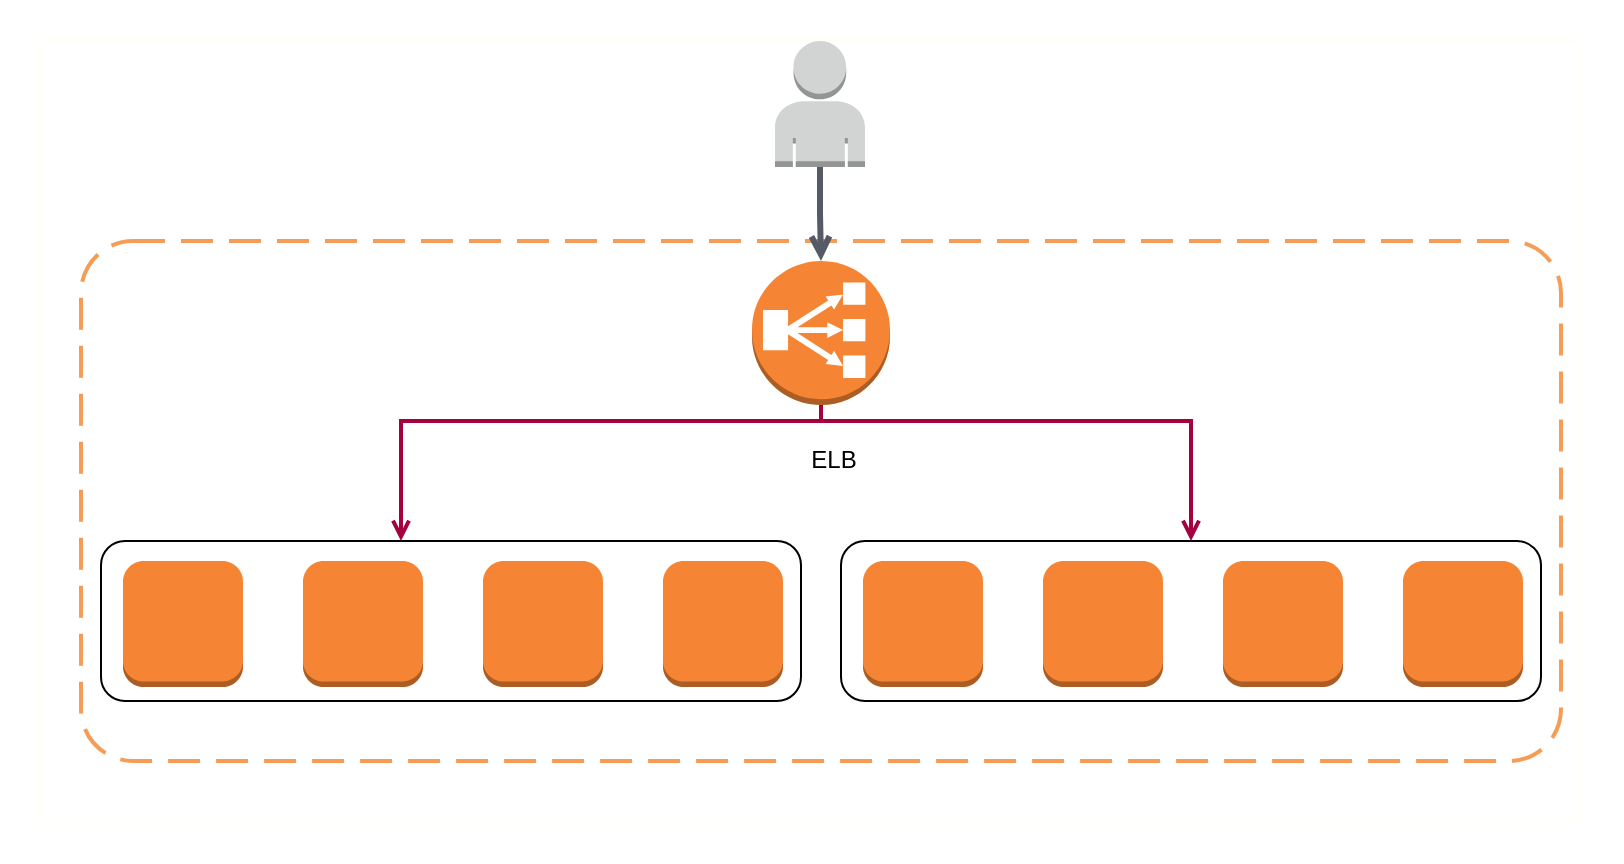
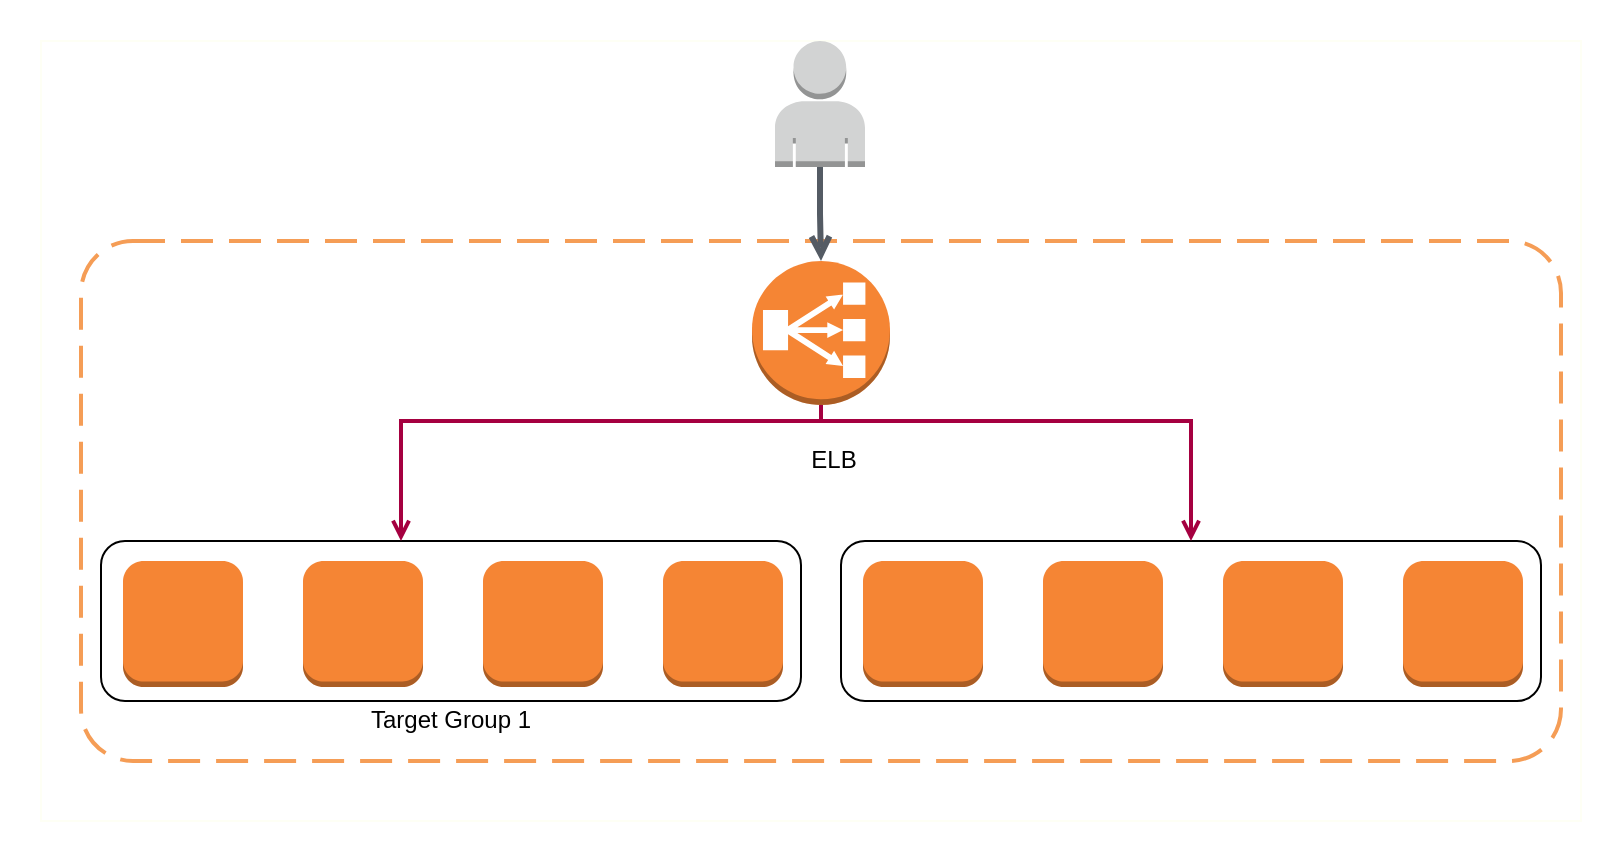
none -> (451, 721)
